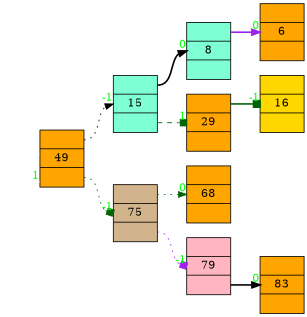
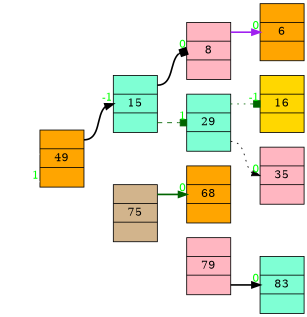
(209, 51) -> (209, 51)
(171, 72) -> (171, 72)
(241, 104) -> (241, 104)
(209, 123) -> (209, 123)
(98, 126) -> (98, 126)
none -> (282, 176)
(98, 191) -> none
(168, 194) -> (168, 194)
(171, 245) -> none
(282, 285) -> (282, 285)
